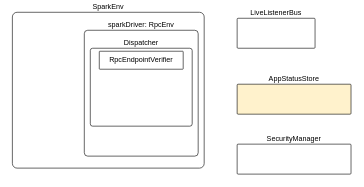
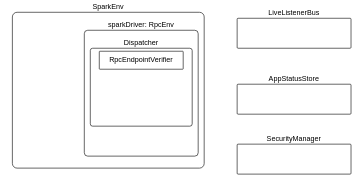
(276, 33) -> (294, 33)
(294, 99) -> (294, 99)
